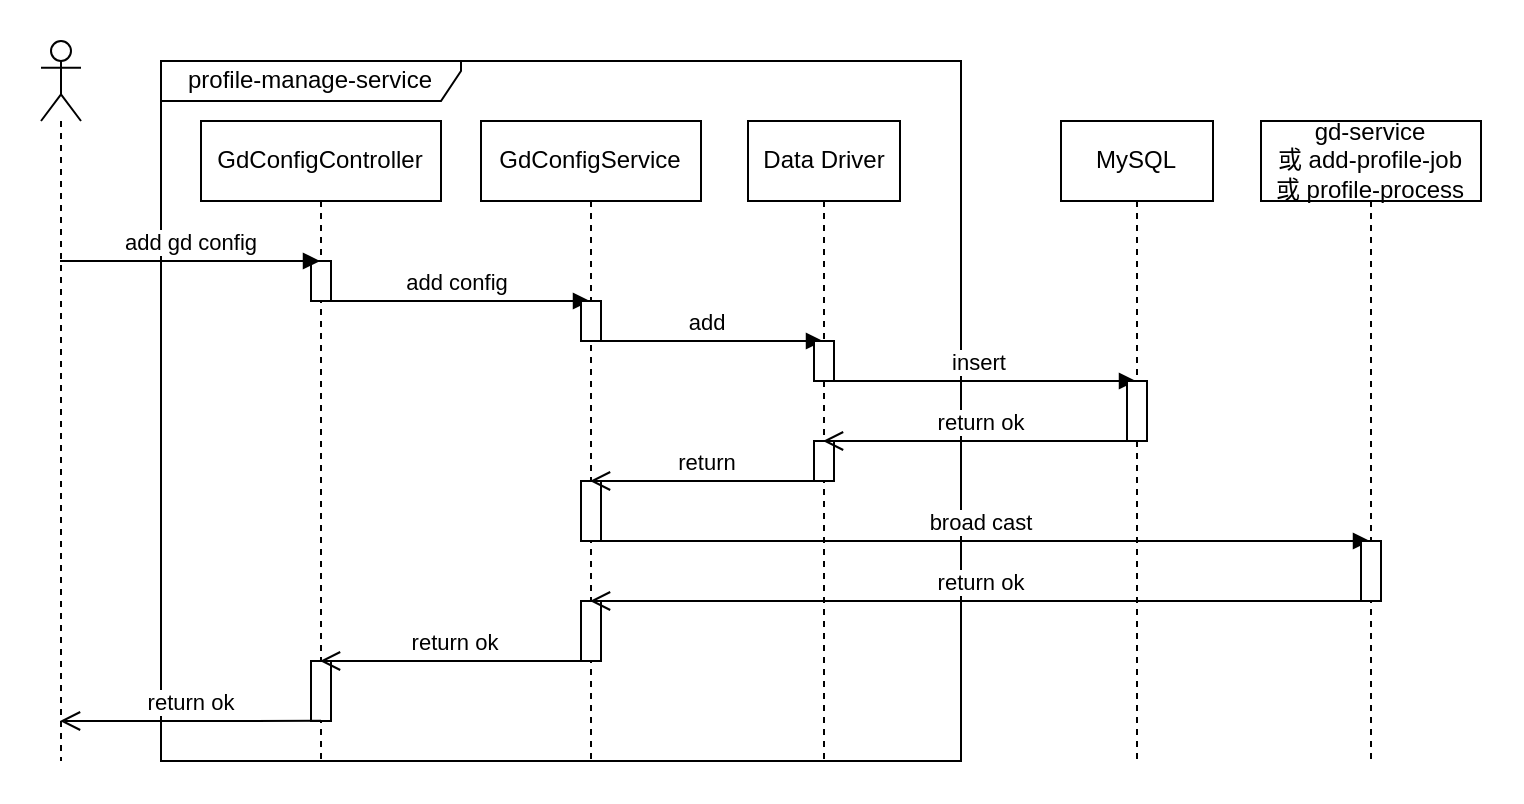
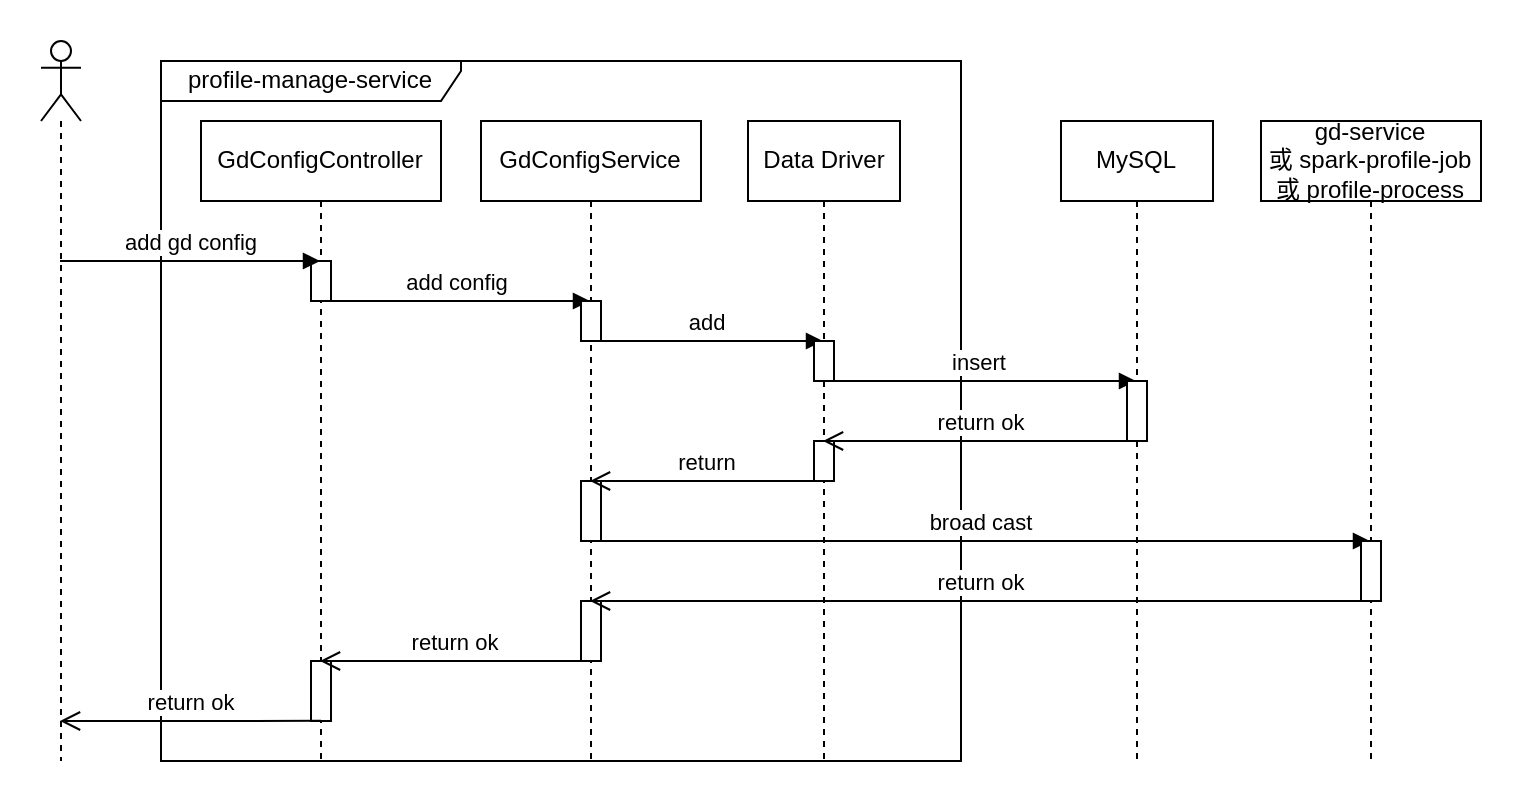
(1371, 161) -> (1371, 161)
